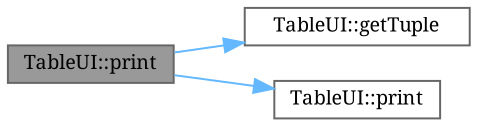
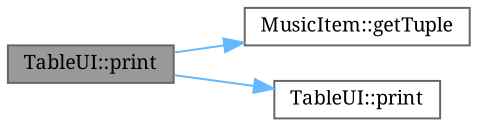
(357, 27) -> (357, 27)
